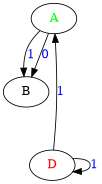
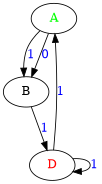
none -> (38, 125)
